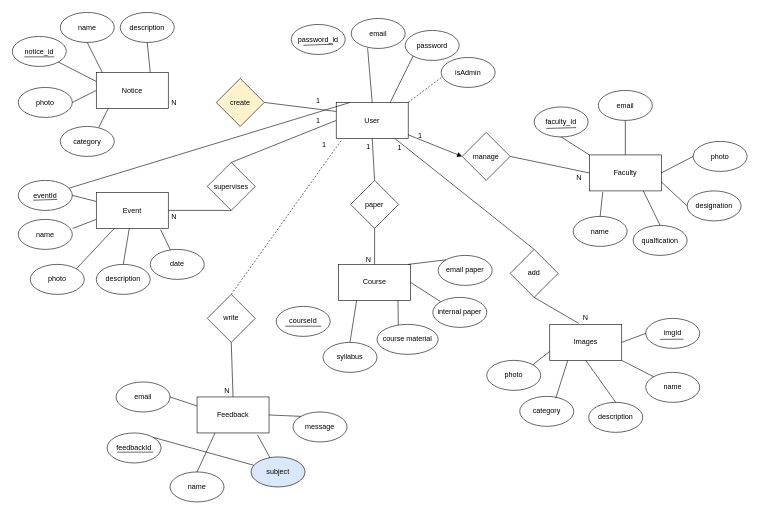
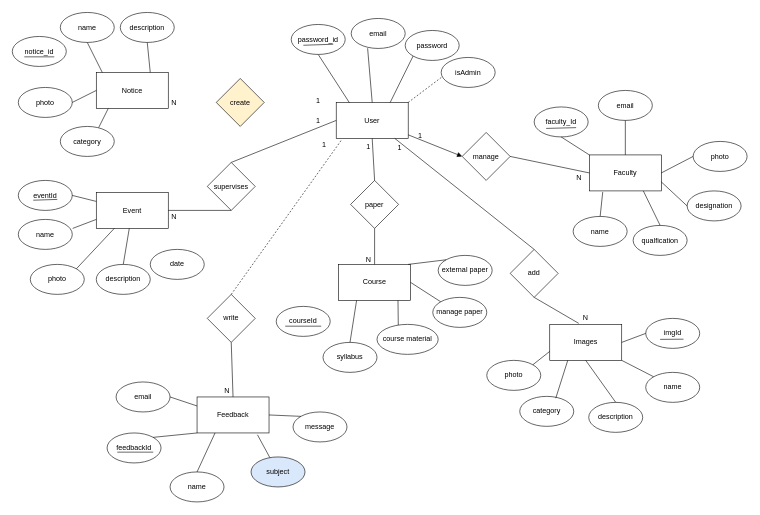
(77, 72) -> none
(300, 107) -> none
(210, 145) -> (334, 79)
(166, 240) -> none
(465, 270) -> (465, 270)
(460, 312) -> (460, 312)
(204, 451) -> (175, 435)
